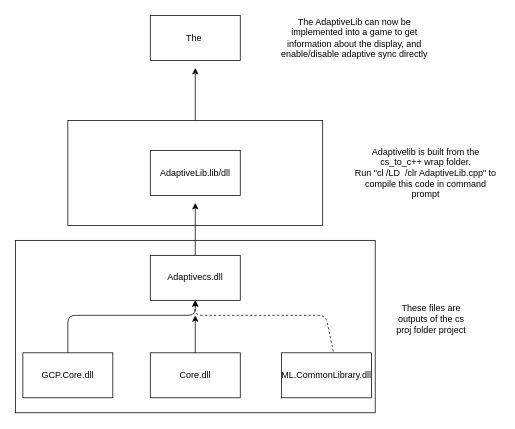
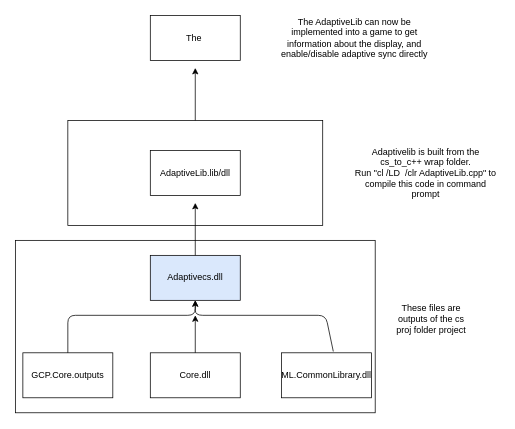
(195, 278) -> (195, 278)
(276, 315) -> (276, 315)
(68, 375) -> (68, 375)
